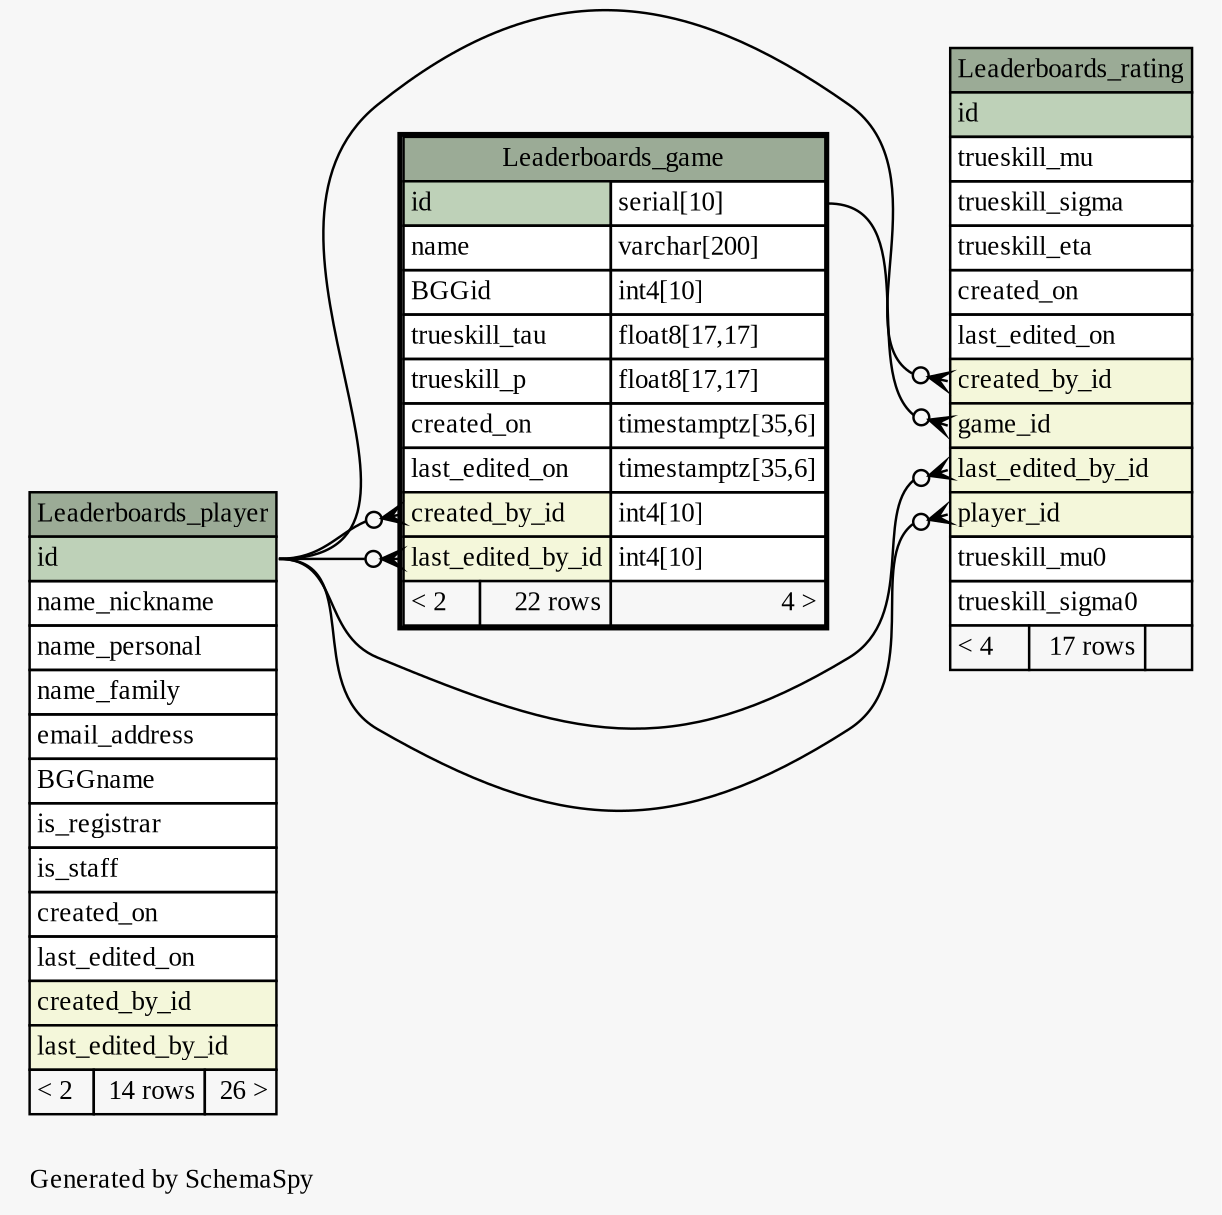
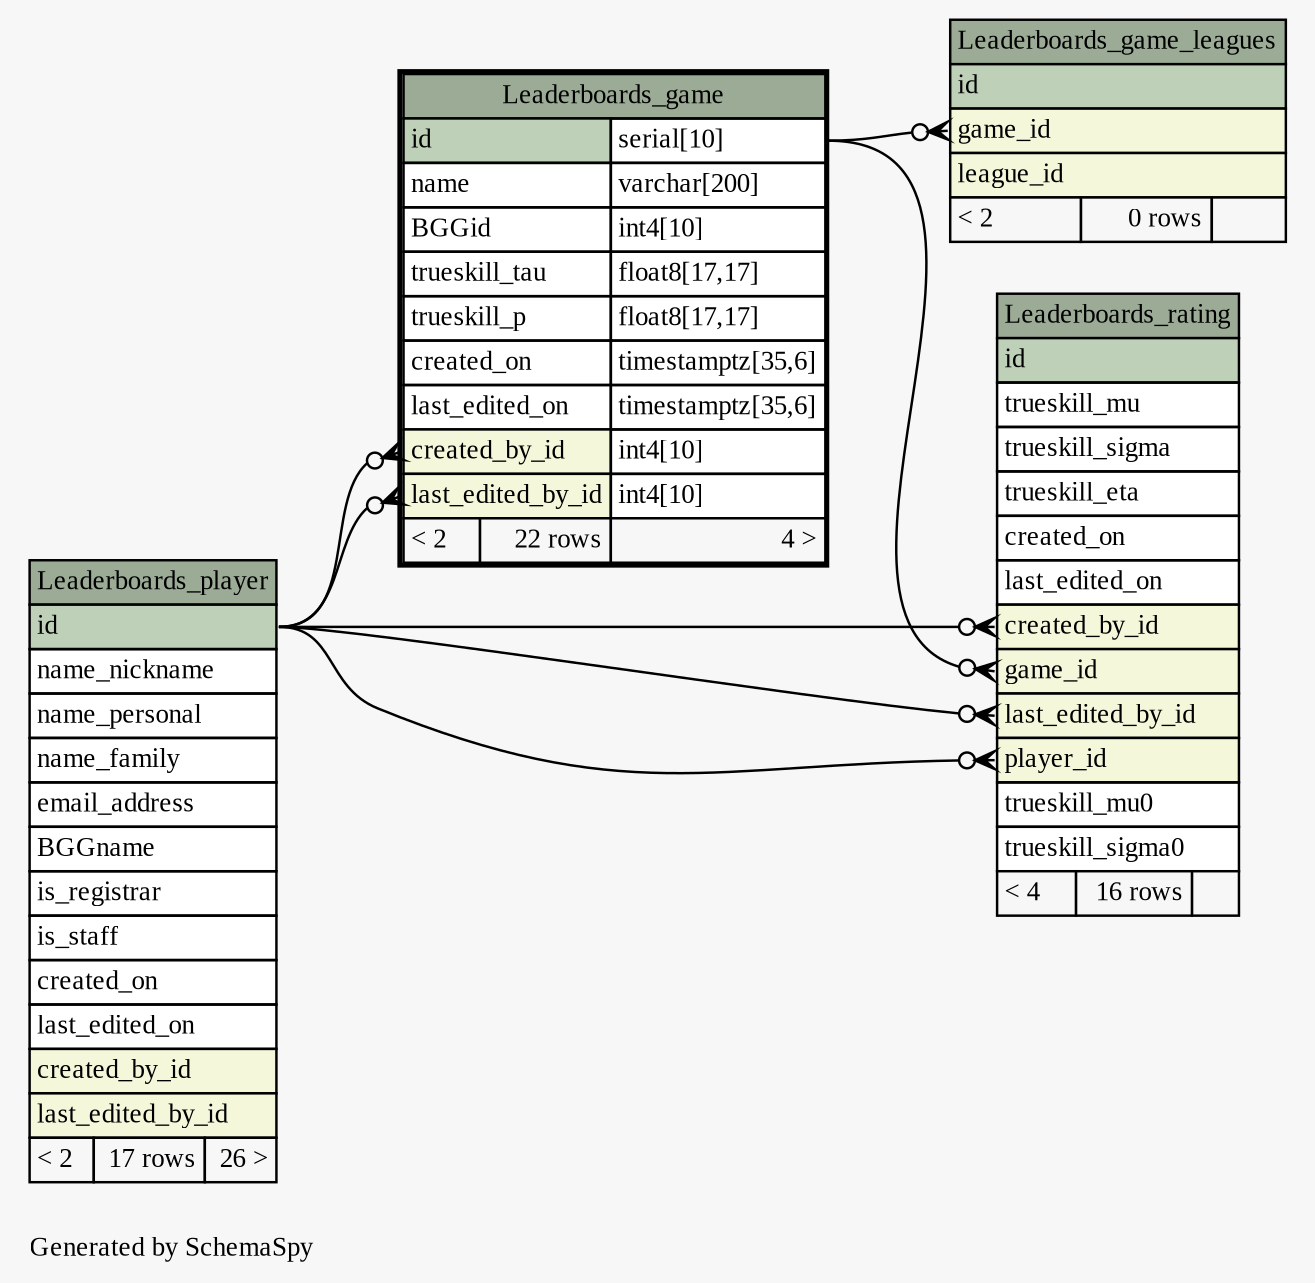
none -> (1118, 131)
(1093, 647) -> (1140, 892)
(153, 1091) -> (153, 1159)
